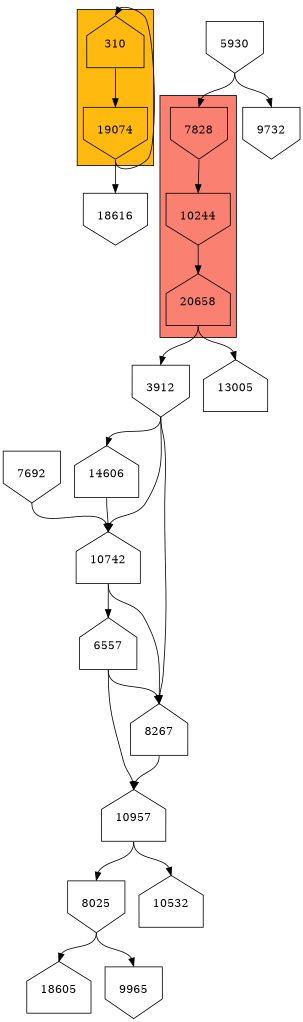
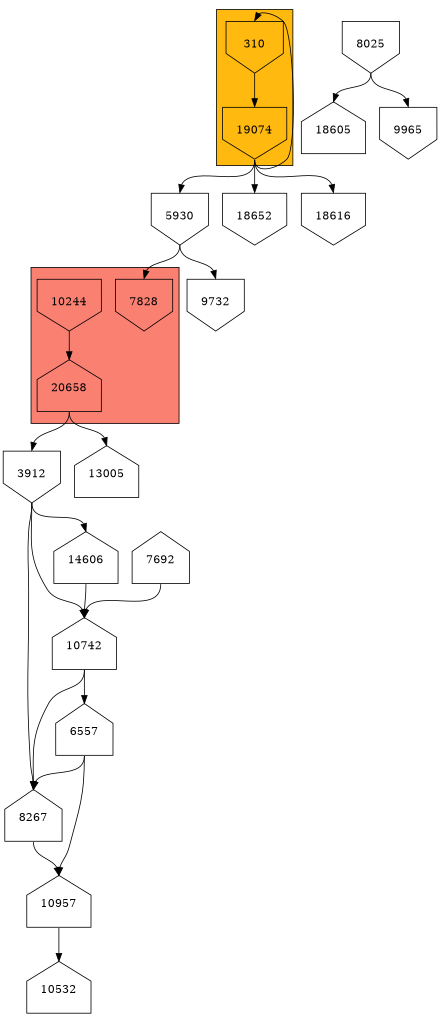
(115, 45) -> (255, 45)
(199, 172) -> none
none -> (221, 176)
none -> (255, 216)
(32, 474) -> (161, 560)
(119, 860) -> none
